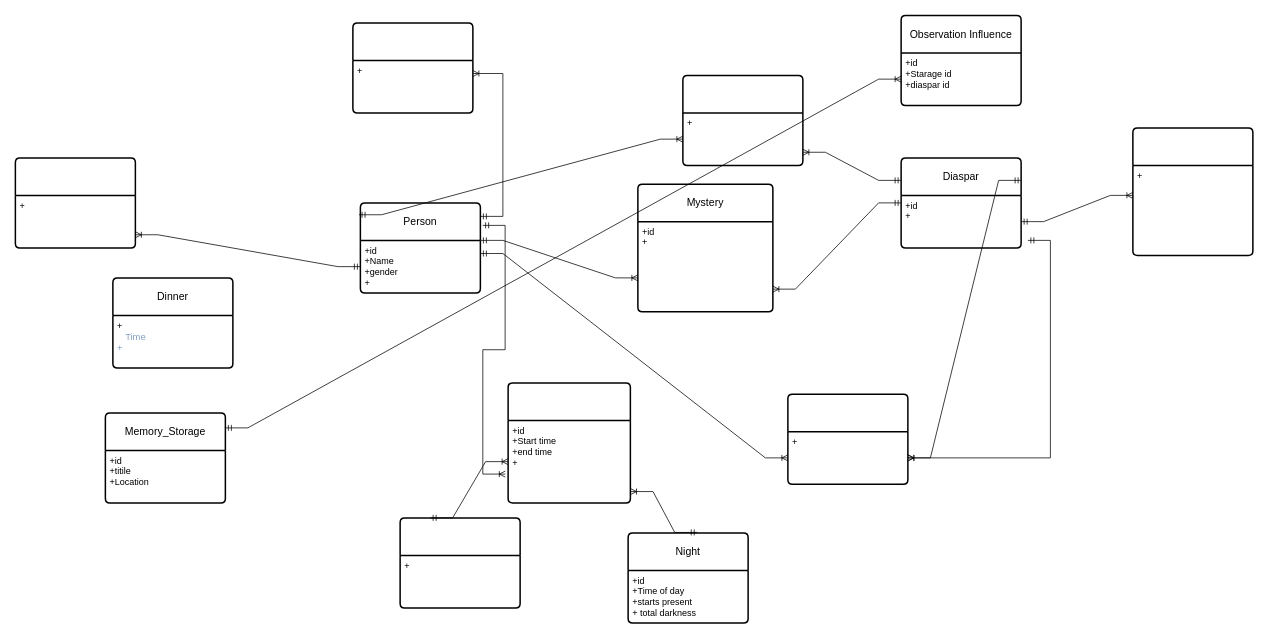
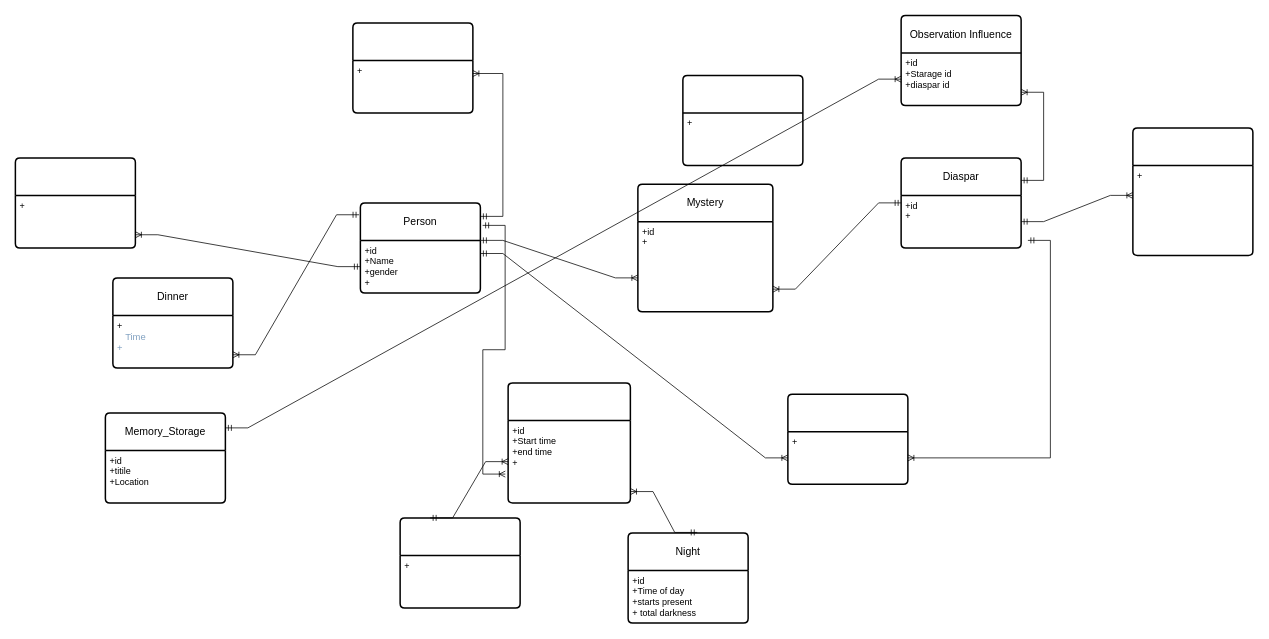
(853, 167) -> none
(519, 177) -> (296, 284)
(967, 307) -> (1044, 137)
